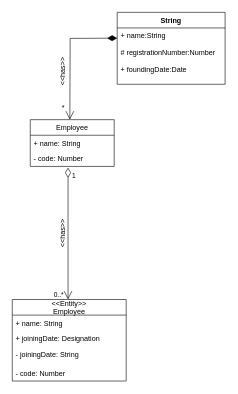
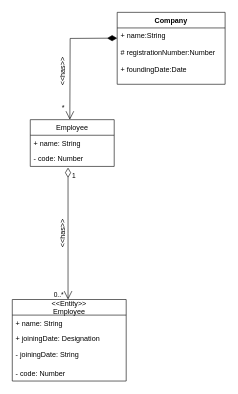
(171, 20) -> (171, 20)
